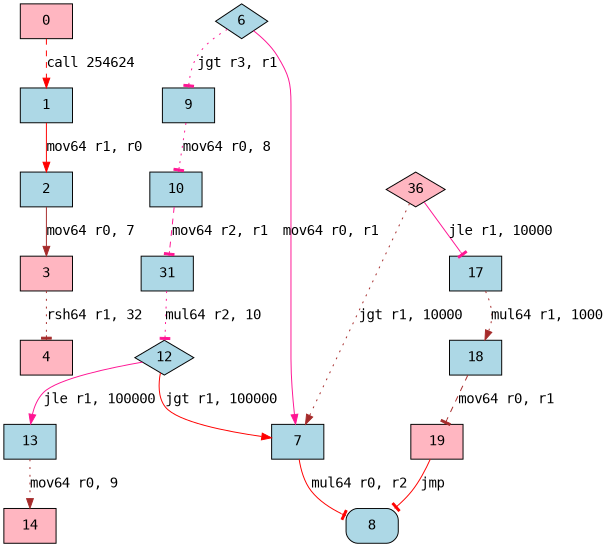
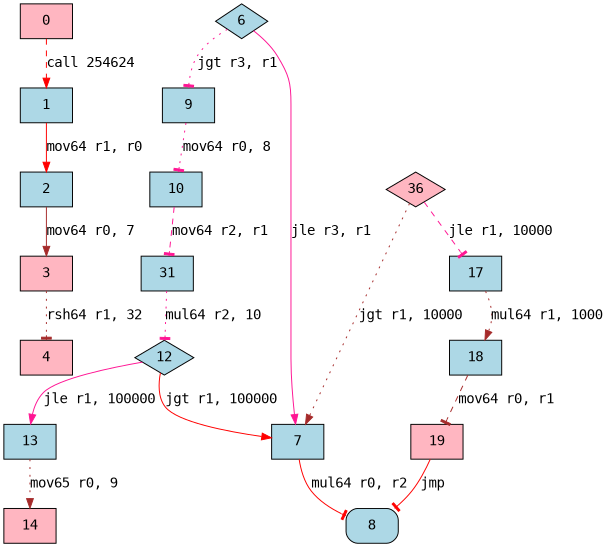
(442, 227) -> (442, 227)
(331, 232) -> (331, 232)
(74, 484) -> (74, 484)
